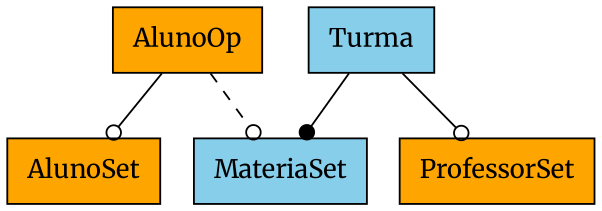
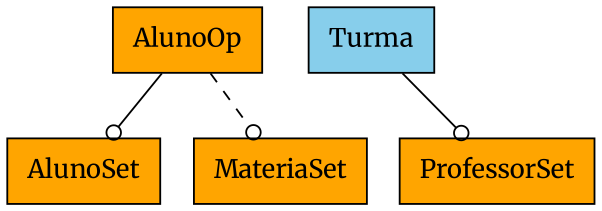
(330, 100) -> none
(280, 171) -> (280, 171)
